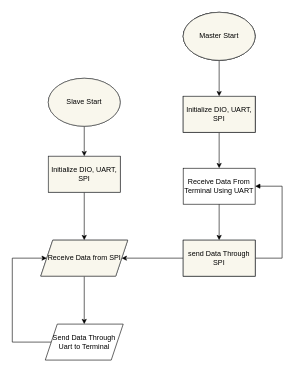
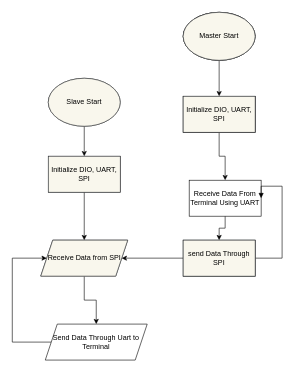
(219, 186) -> (225, 198)
(84, 342) -> (96, 342)
